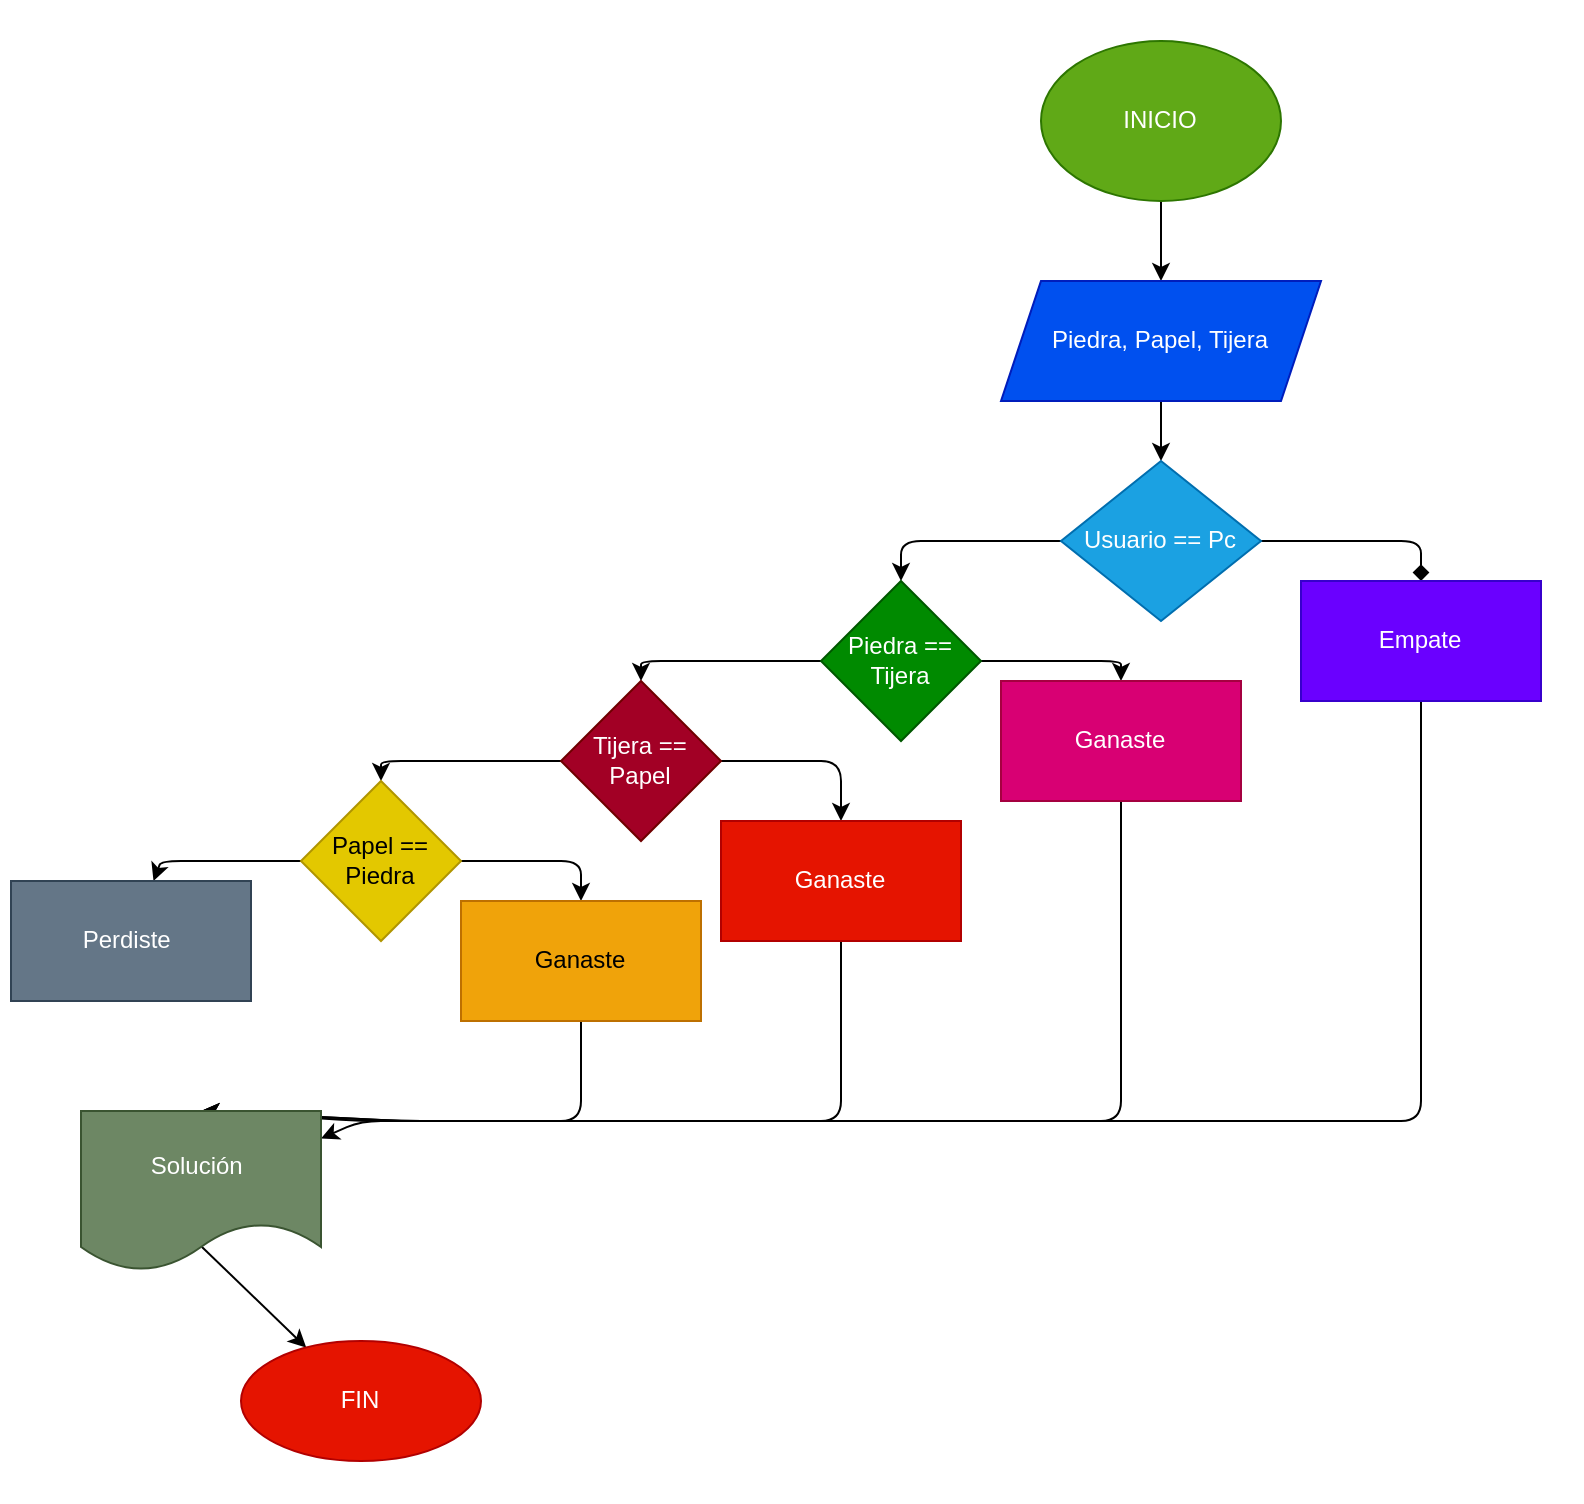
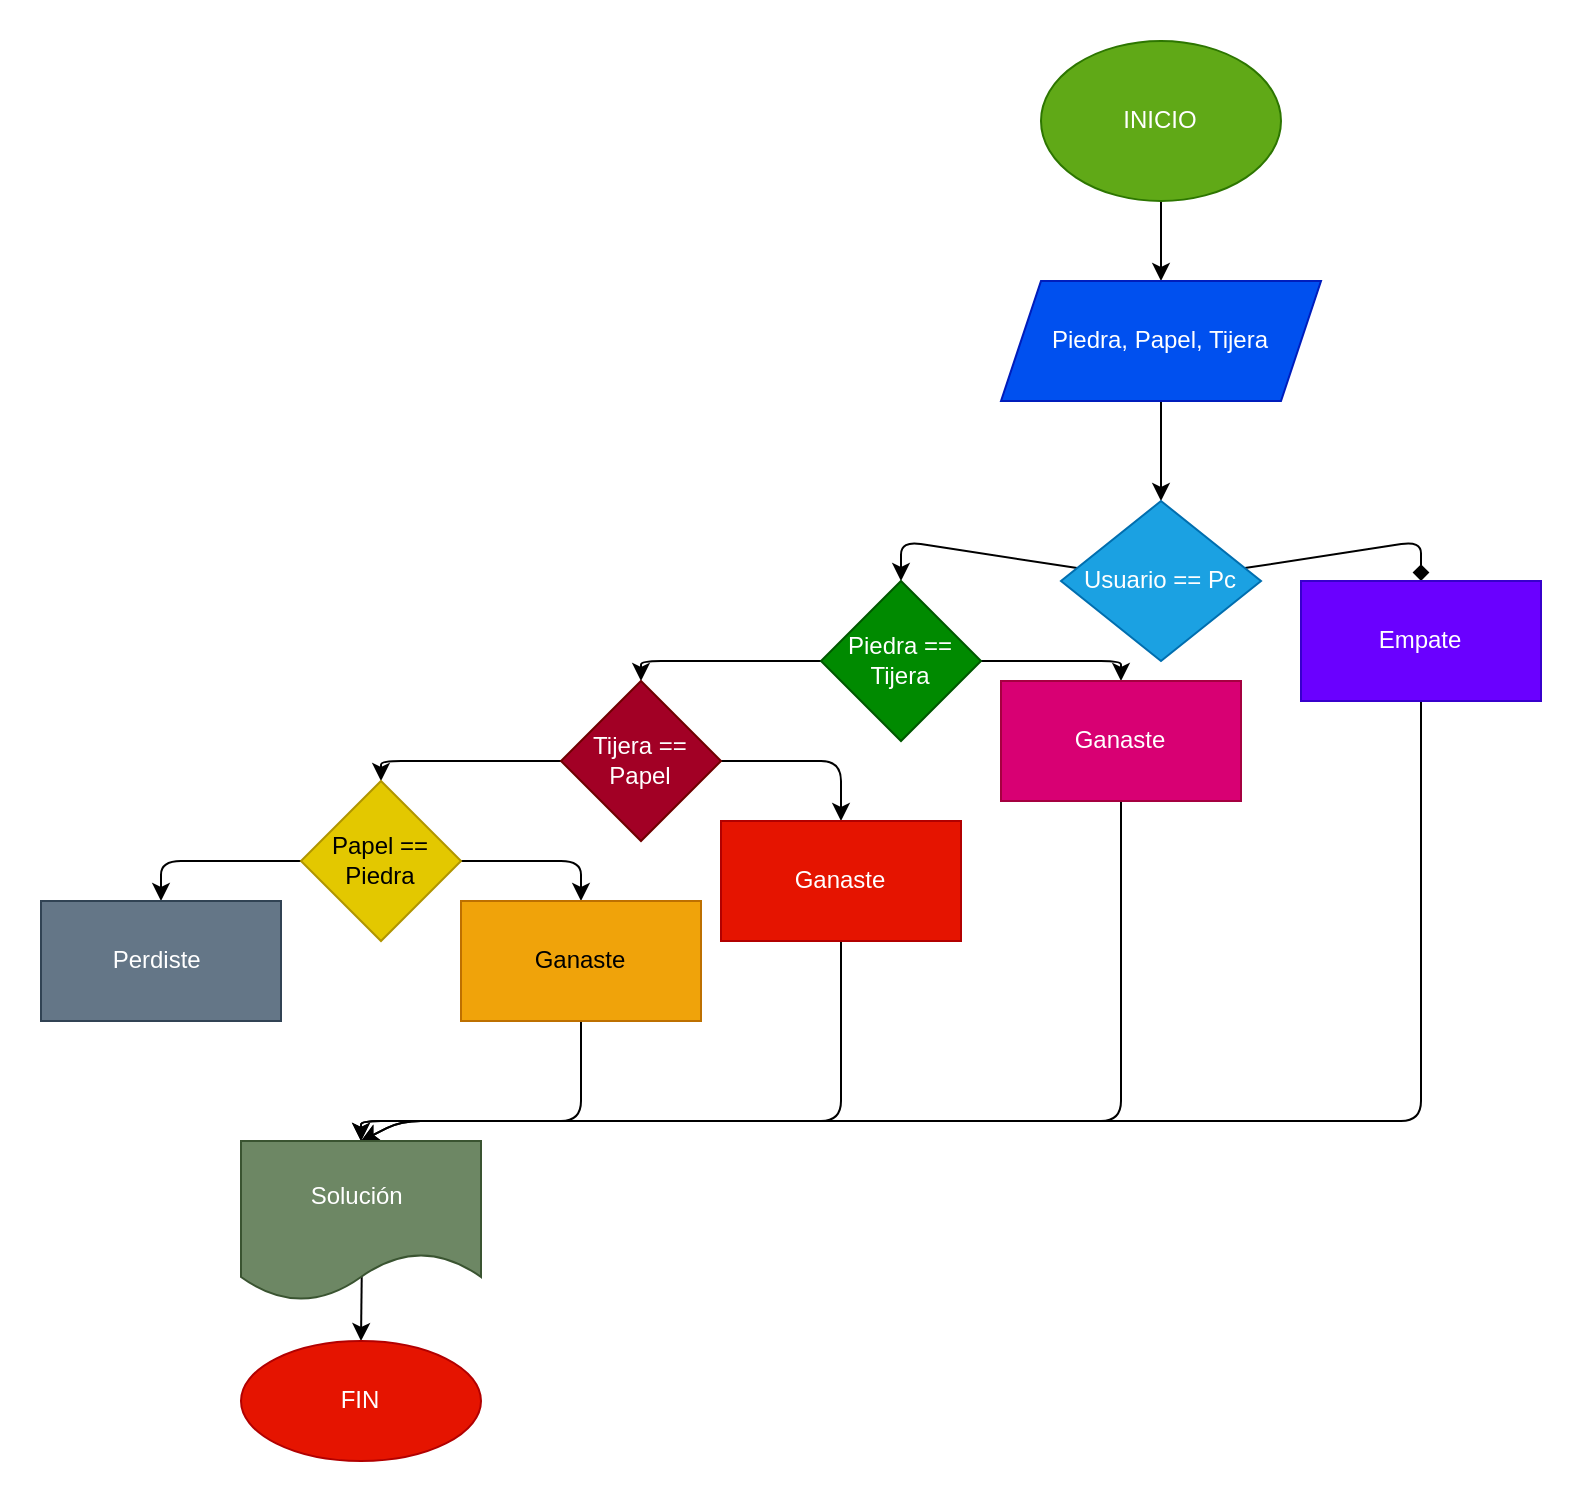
(1161, 541) -> (1161, 581)
(131, 941) -> (161, 961)
(201, 1191) -> (361, 1221)
